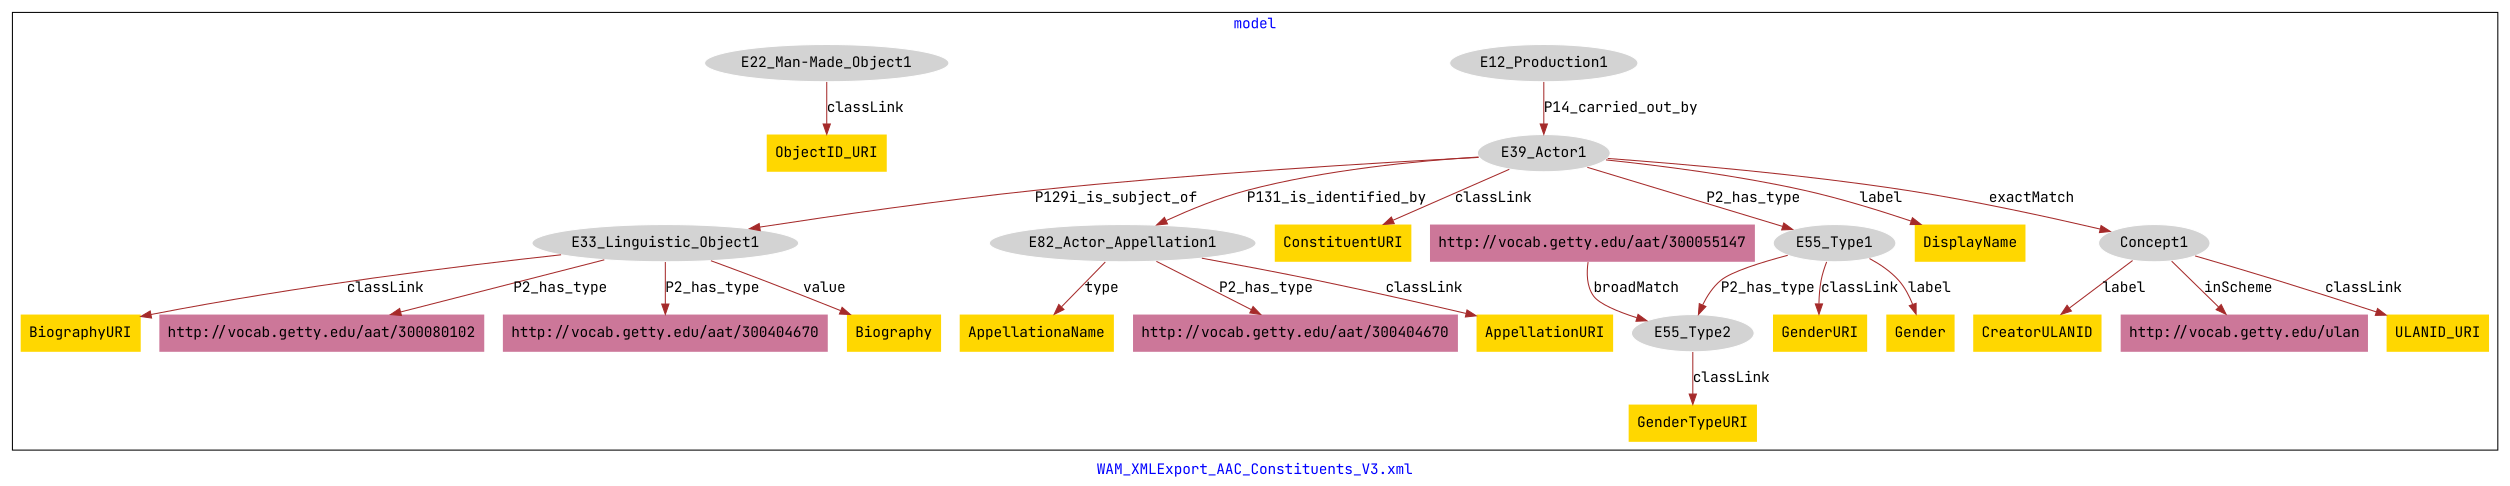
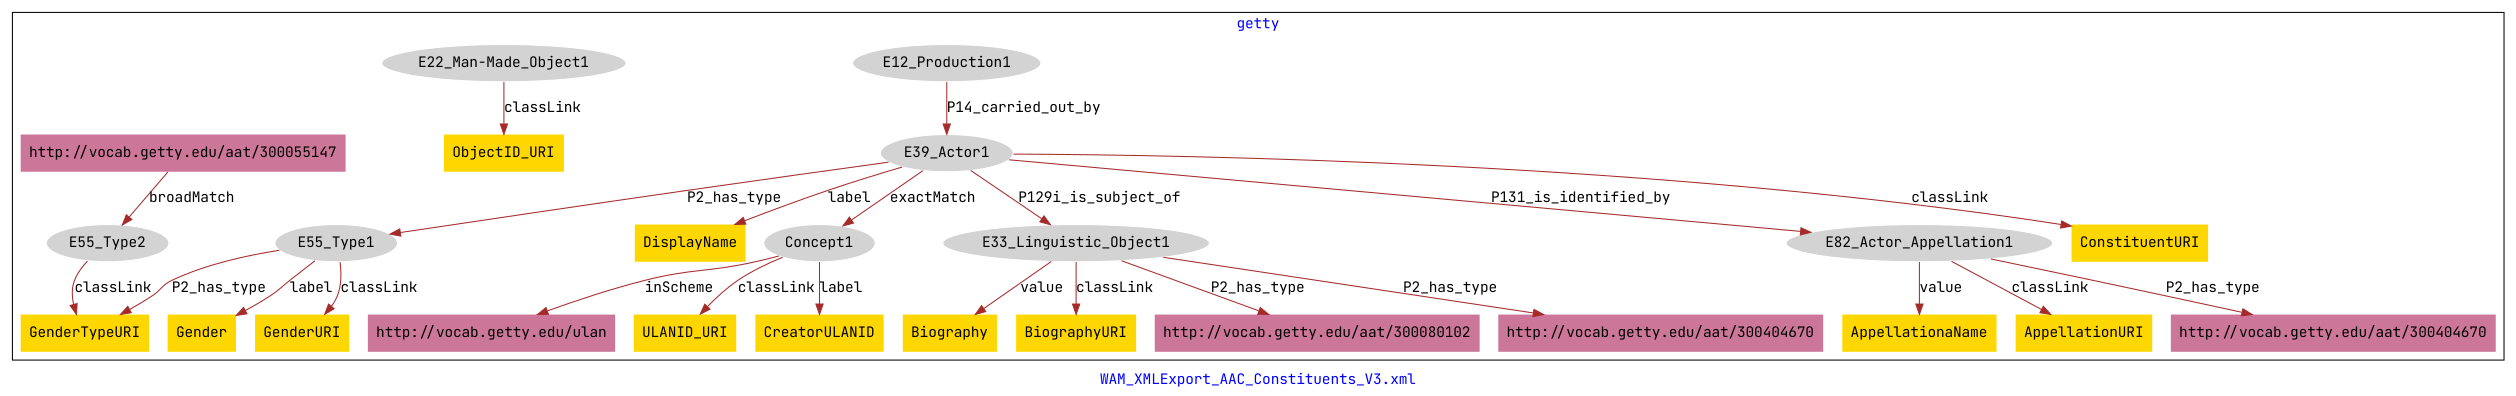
(1255, 24) -> (1258, 24)
(1739, 271) -> (200, 269)
(1102, 288) -> (1941, 288)
